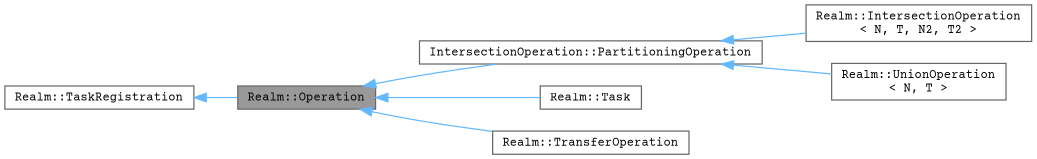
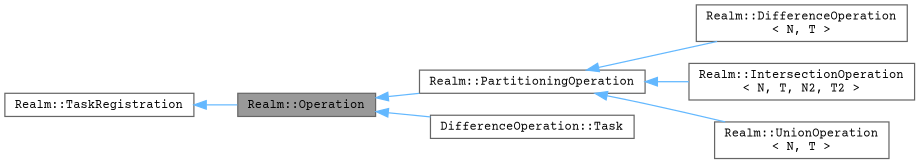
none -> (802, 23)
(591, 52) -> (532, 82)
(591, 98) -> (532, 127)
(591, 143) -> none
